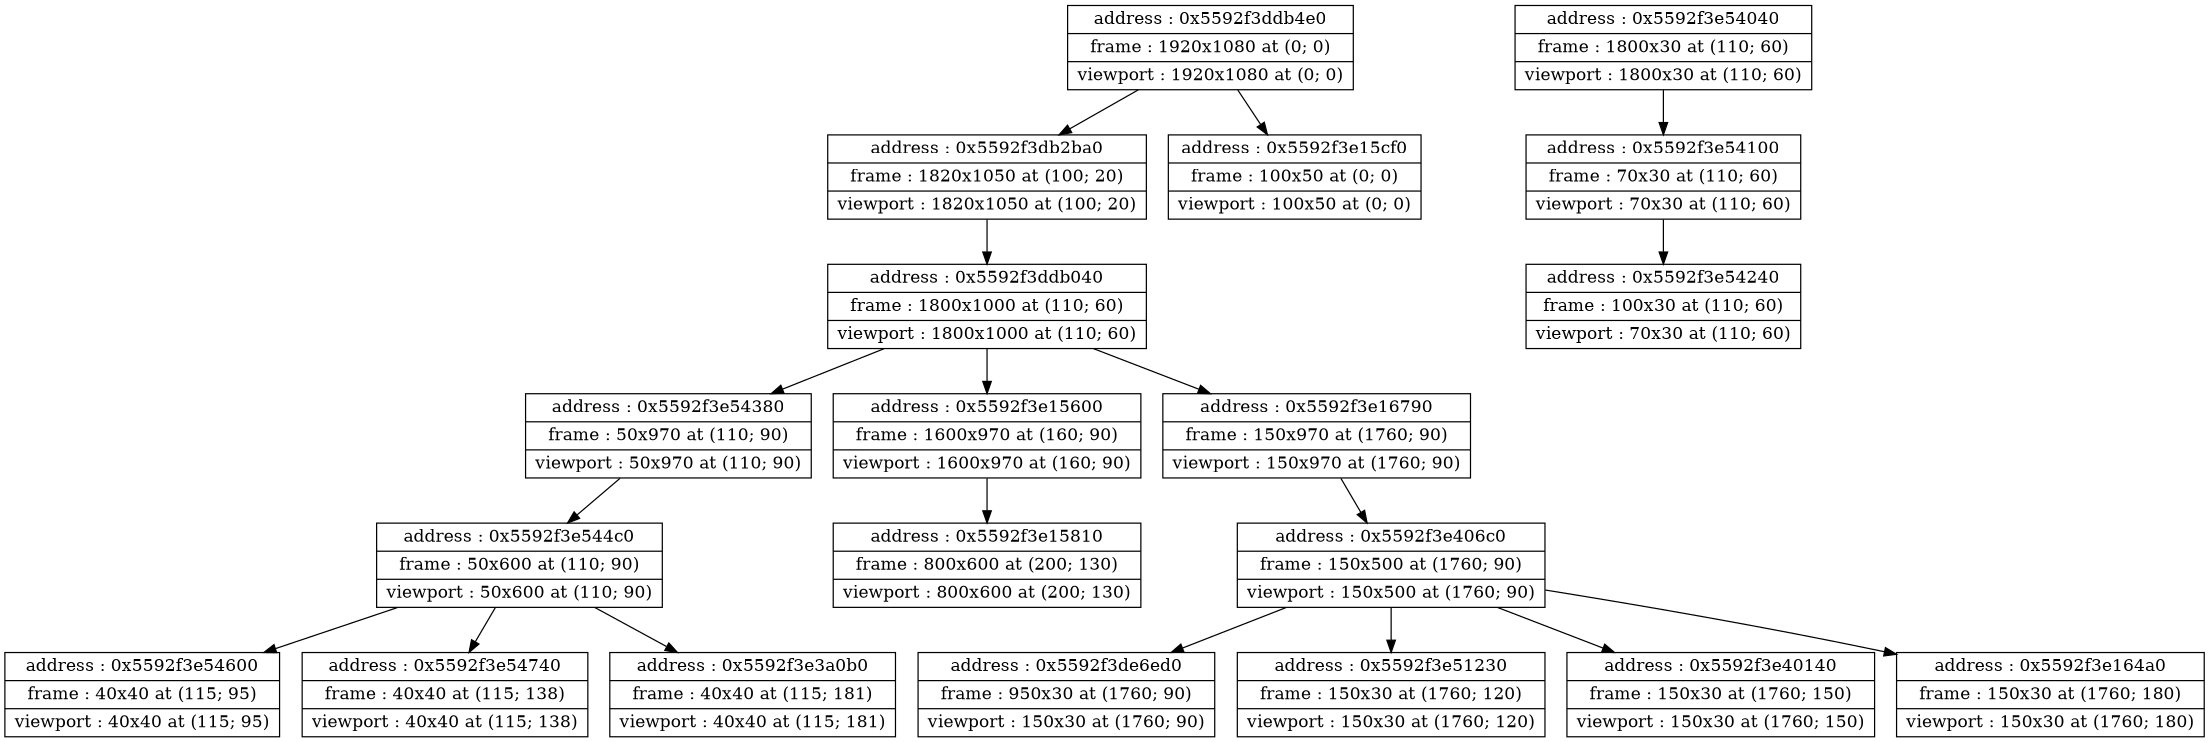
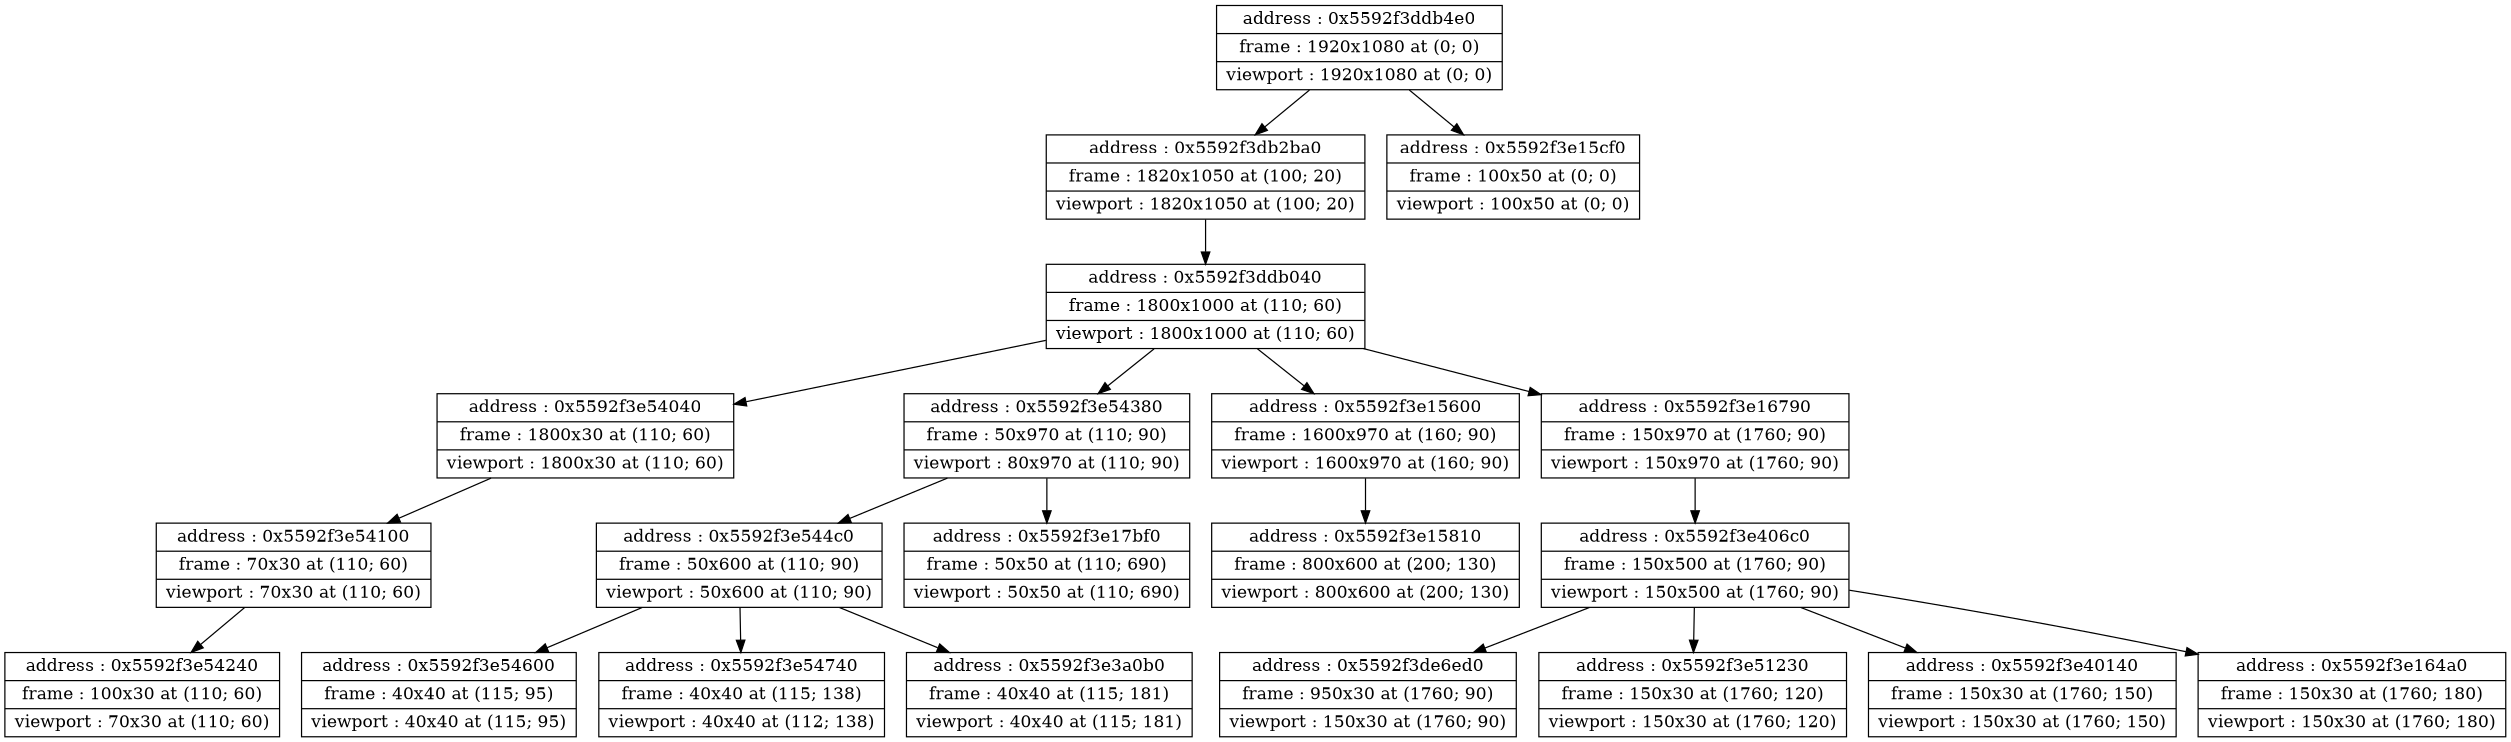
none -> (896, 371)
(668, 463) -> (1047, 463)
none -> (1047, 565)
(445, 722) -> (742, 722)
